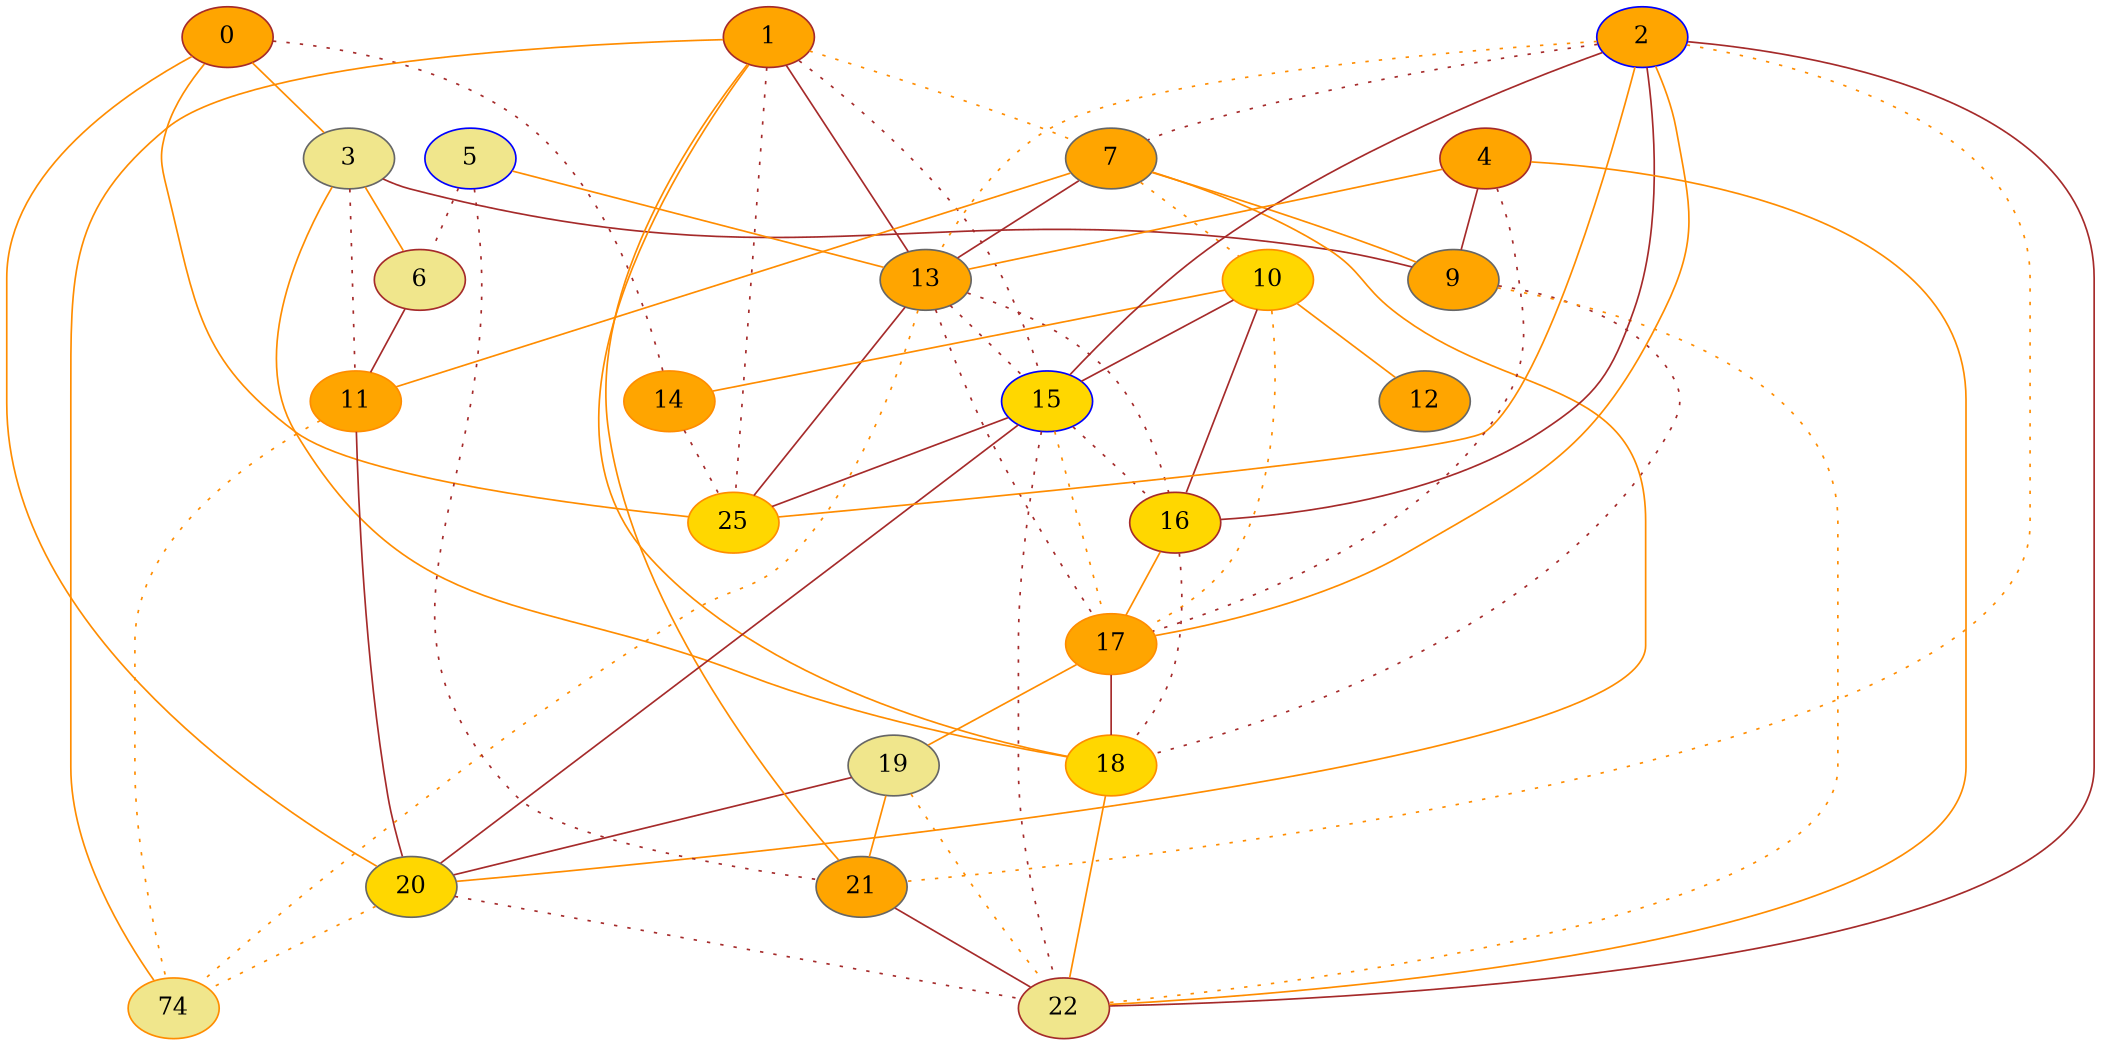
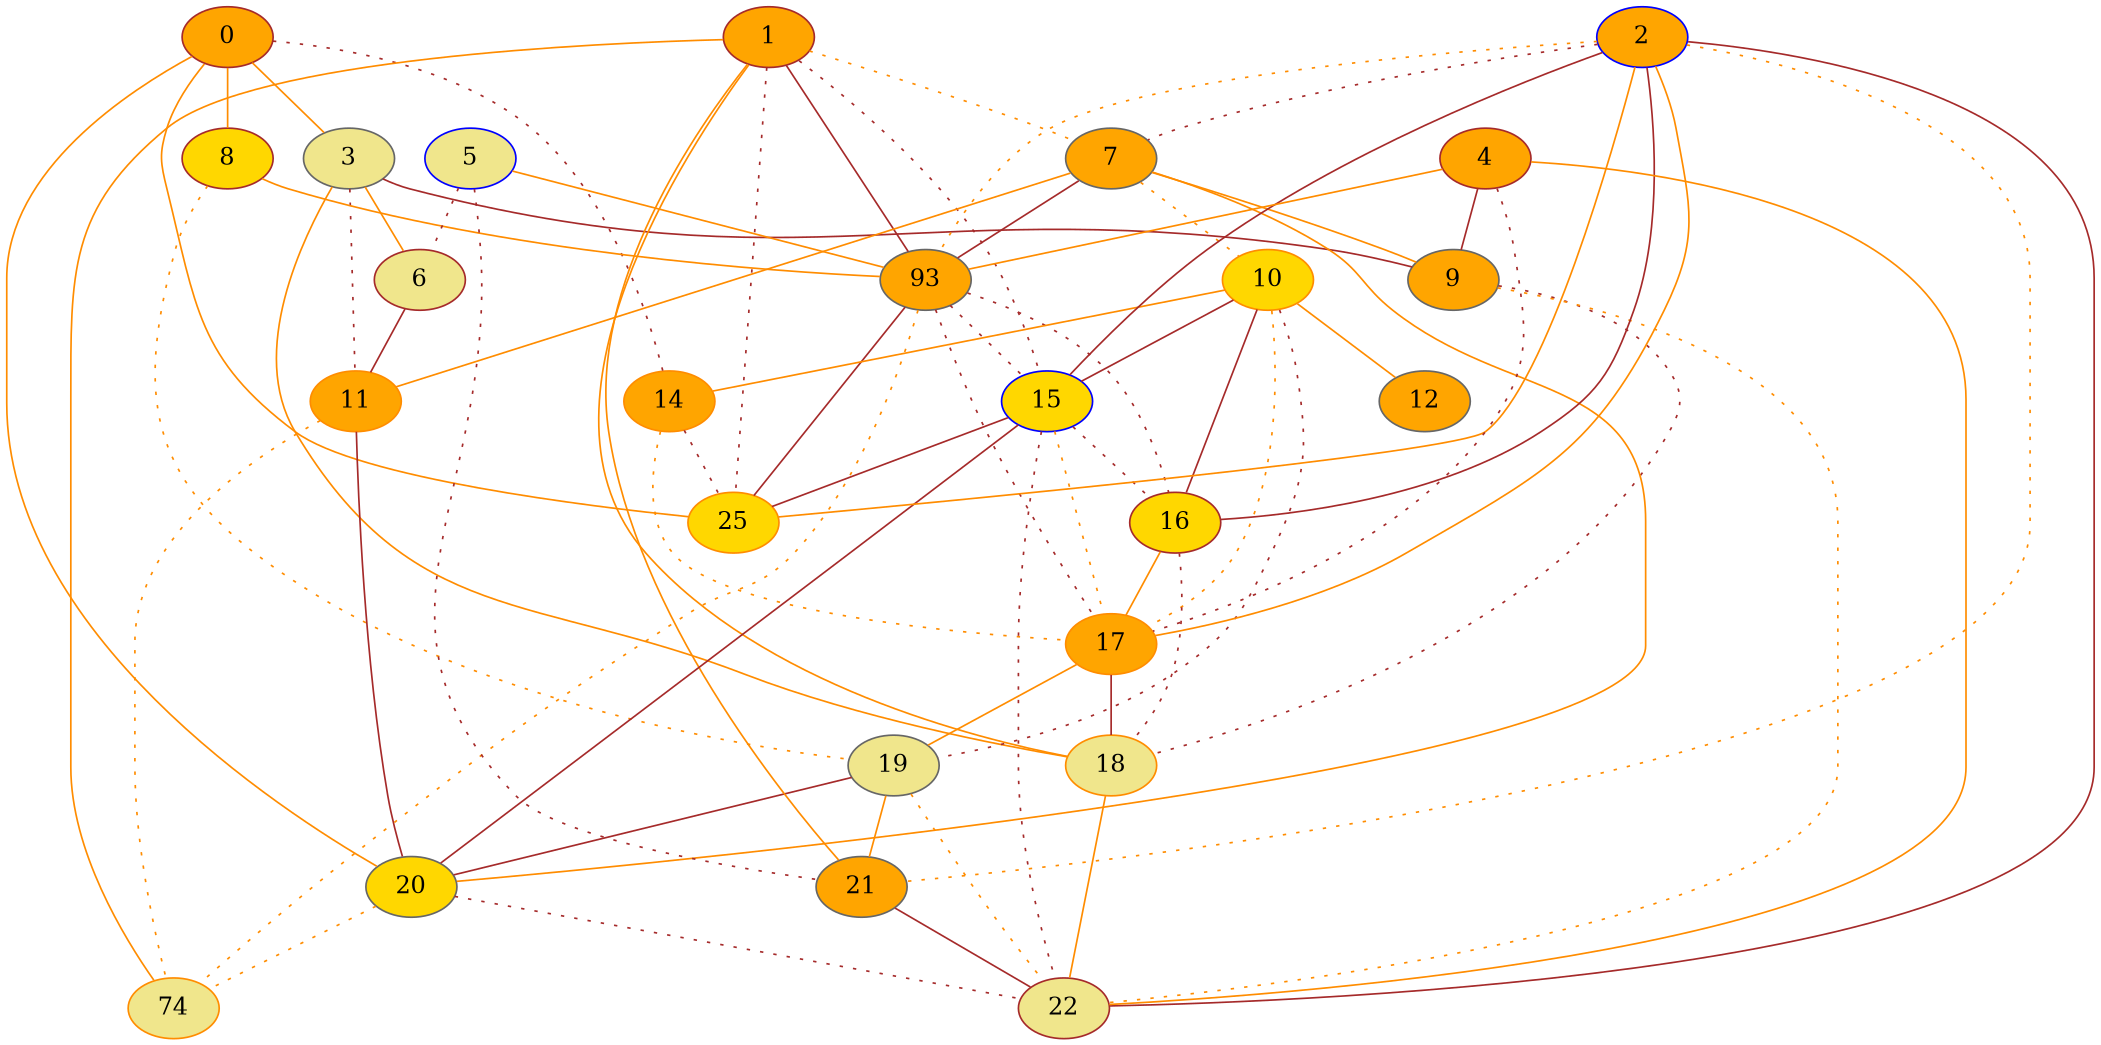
none -> (228, 158)
(926, 280) -> (926, 280)
none -> (801, 607)
none -> (1222, 634)
(1111, 765) -> (1111, 765)
